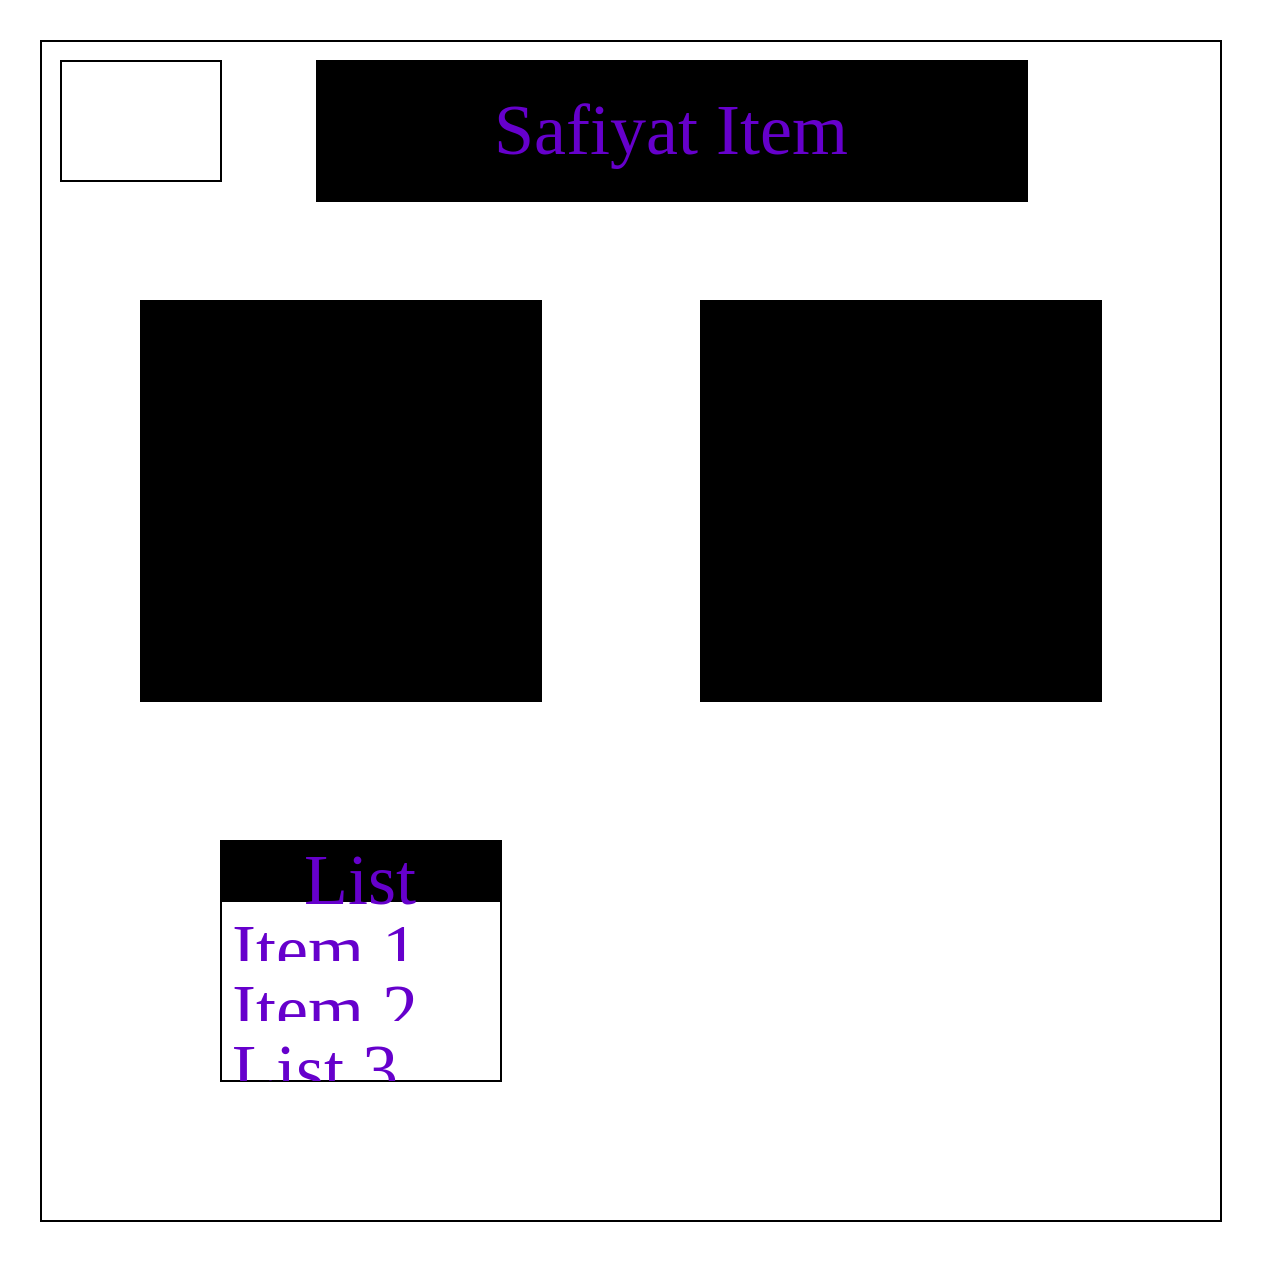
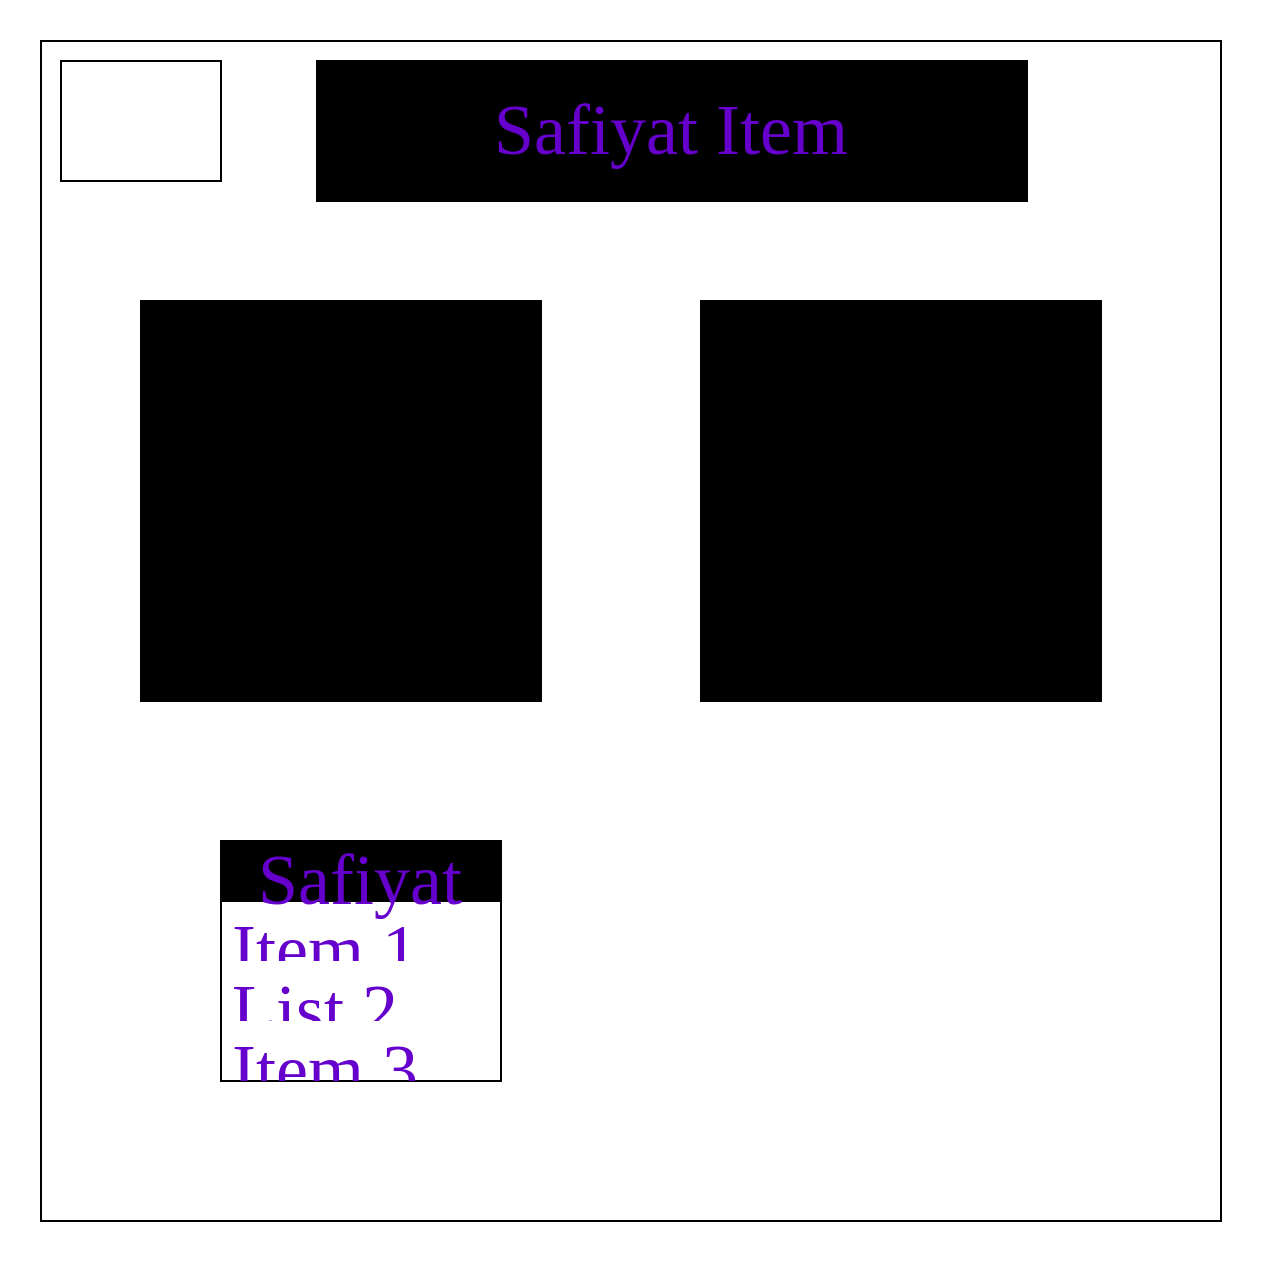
(360, 880) -> (360, 880)
(344, 1010) -> (334, 1010)
(334, 1070) -> (344, 1070)
